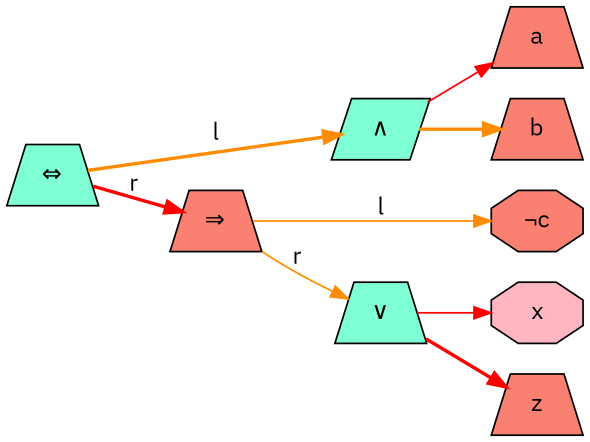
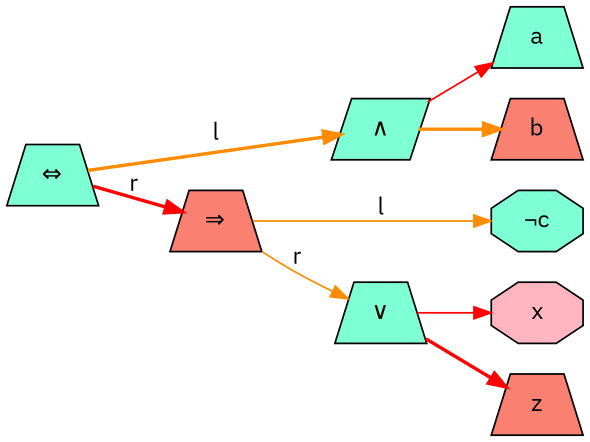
(537, 37) -> (537, 37)
(537, 221) -> (537, 221)
